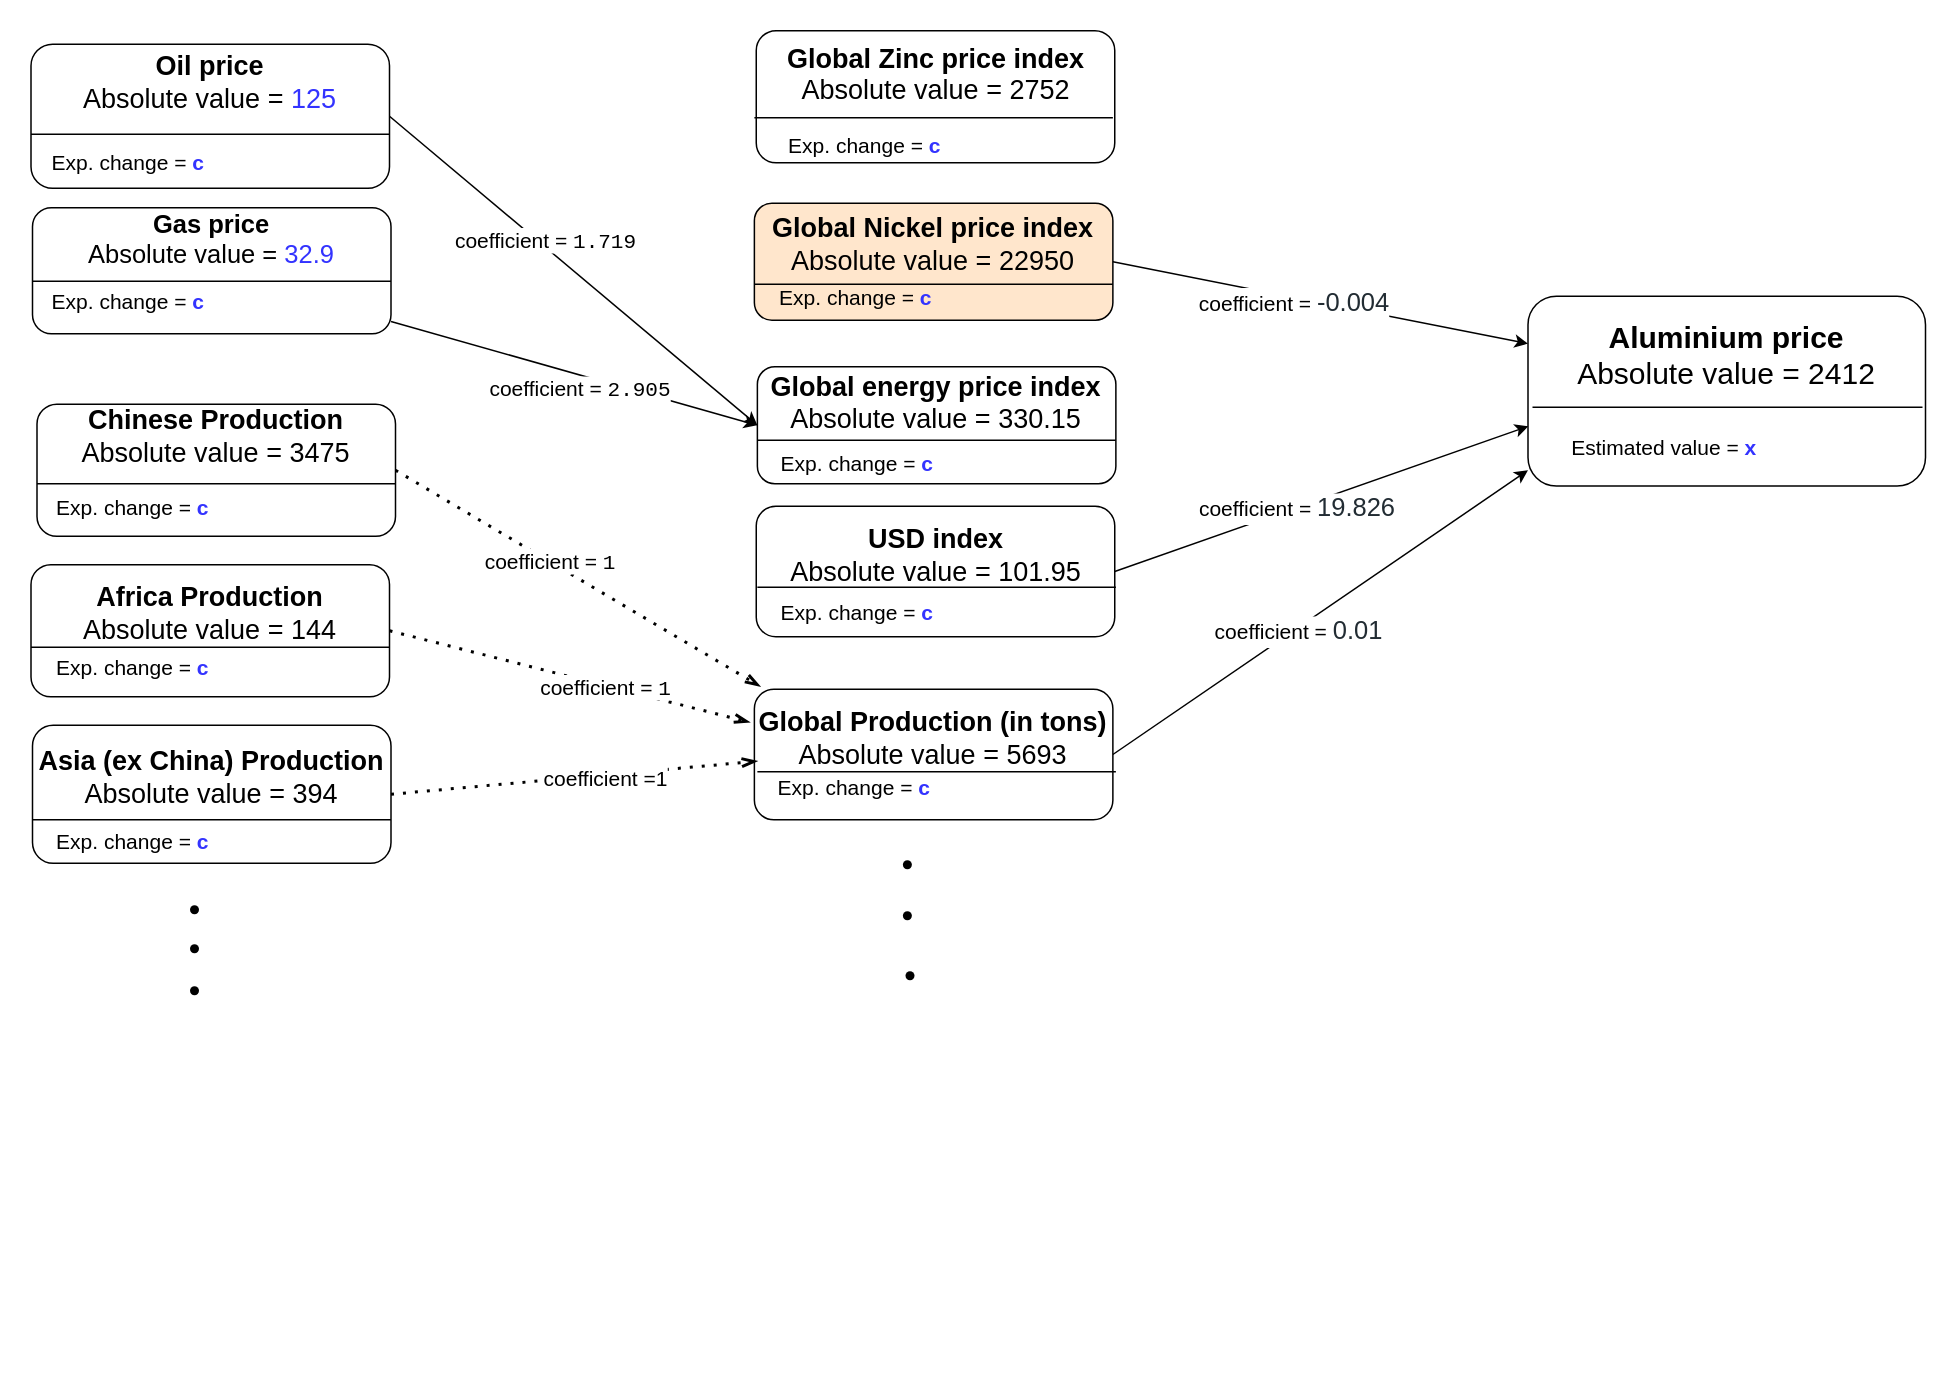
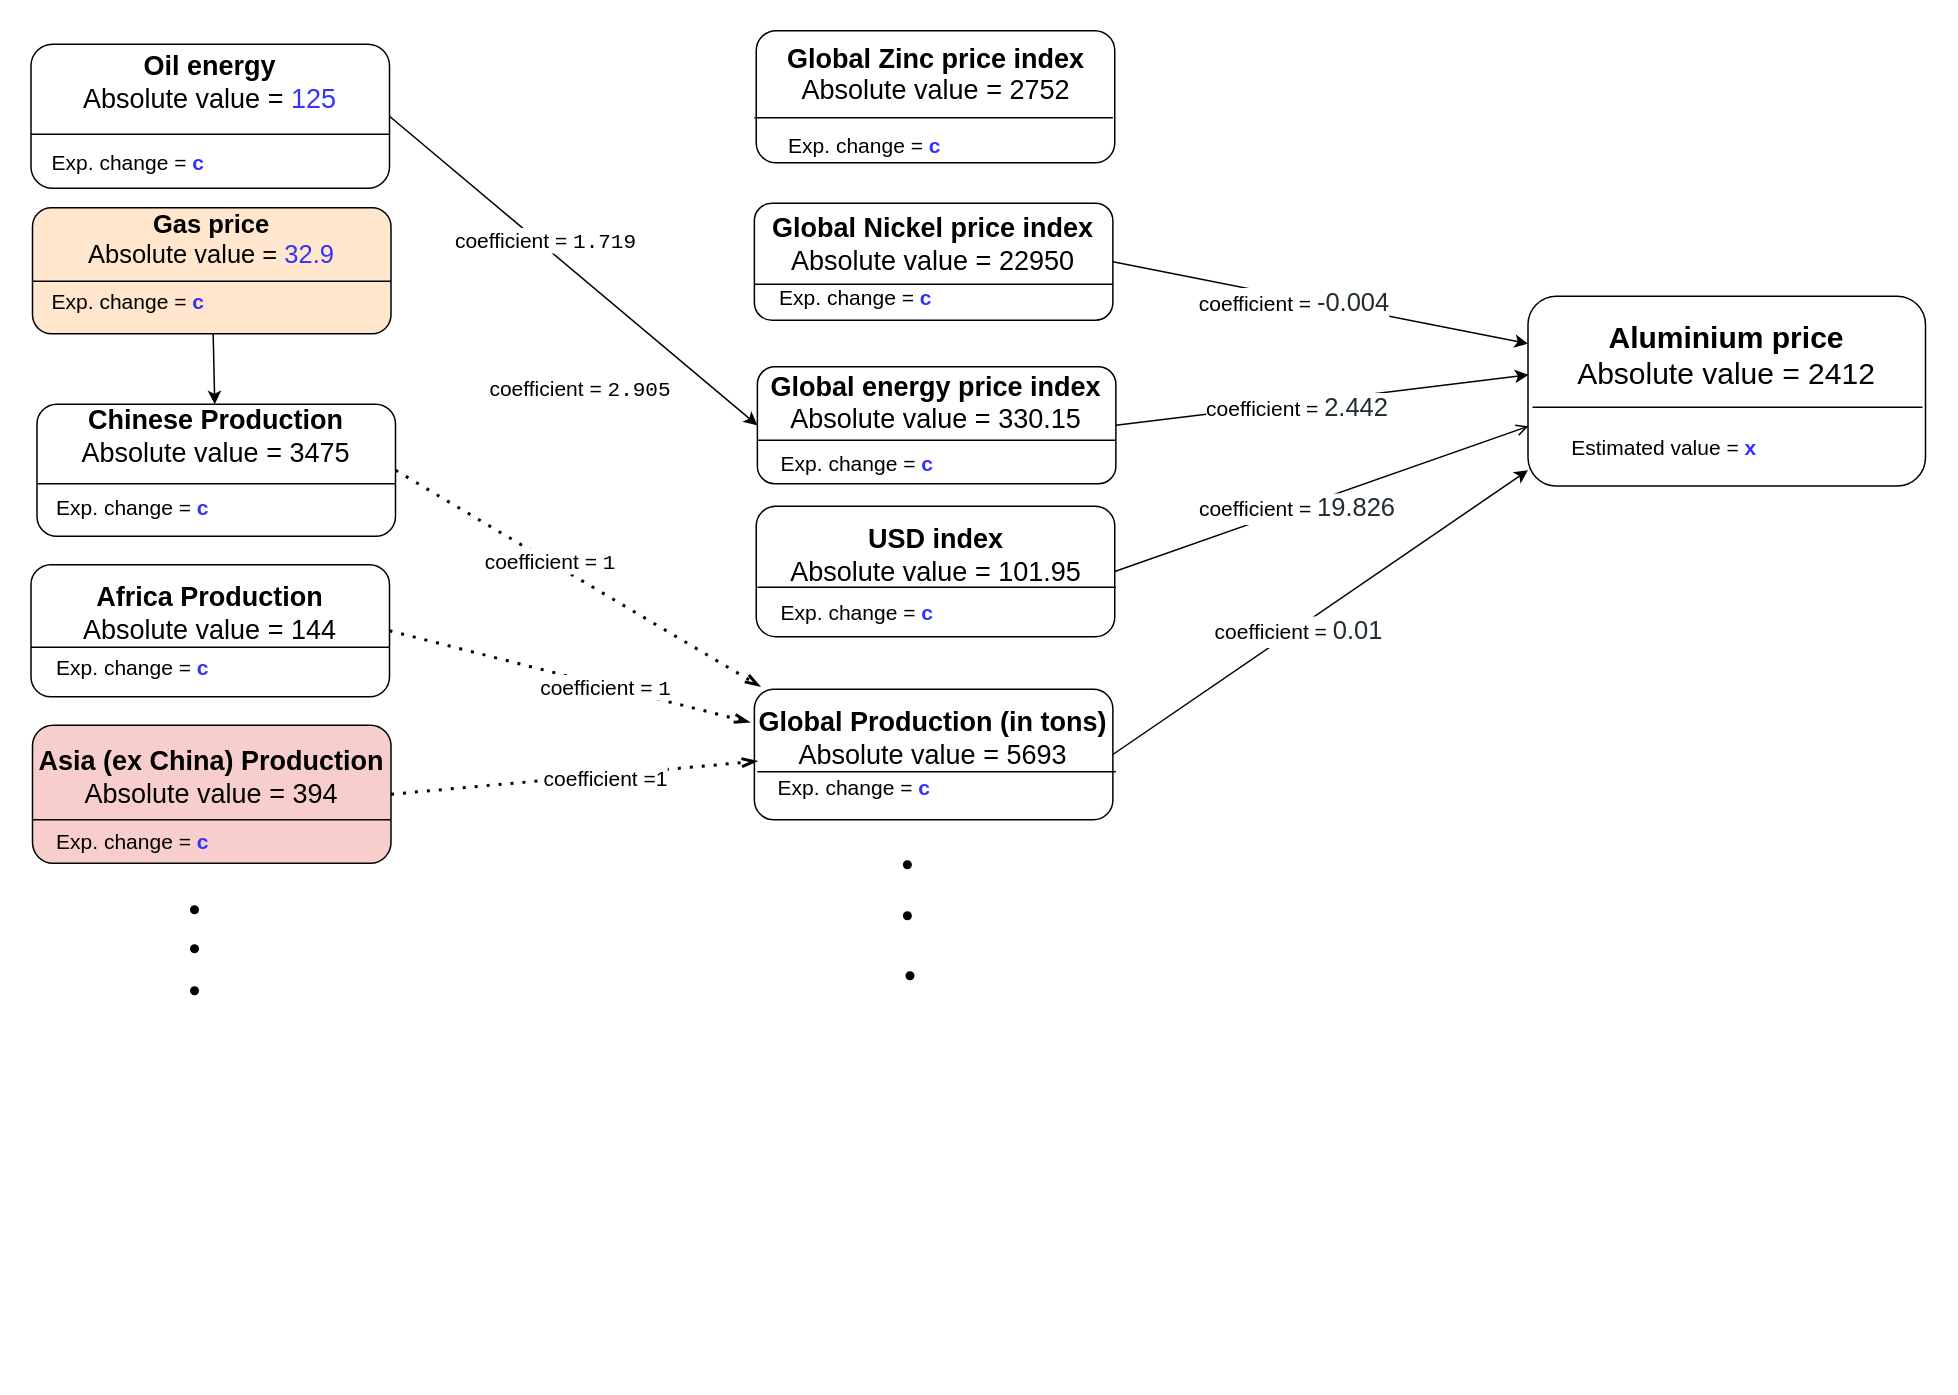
(210, 116) -> (210, 116)
(933, 262) -> (933, 262)
(212, 271) -> (212, 271)
(488, 349) -> (214, 364)
none -> (1208, 414)
(1517, 430) -> (1519, 429)
(212, 794) -> (212, 794)
